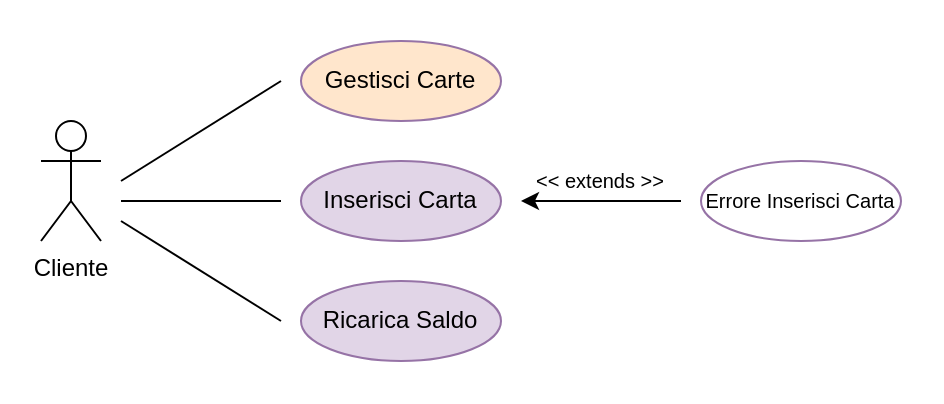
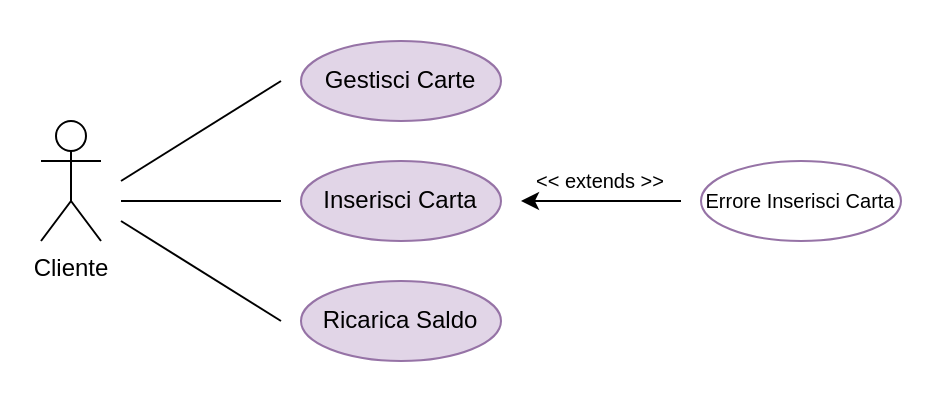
(401, 81) -> (401, 81)
